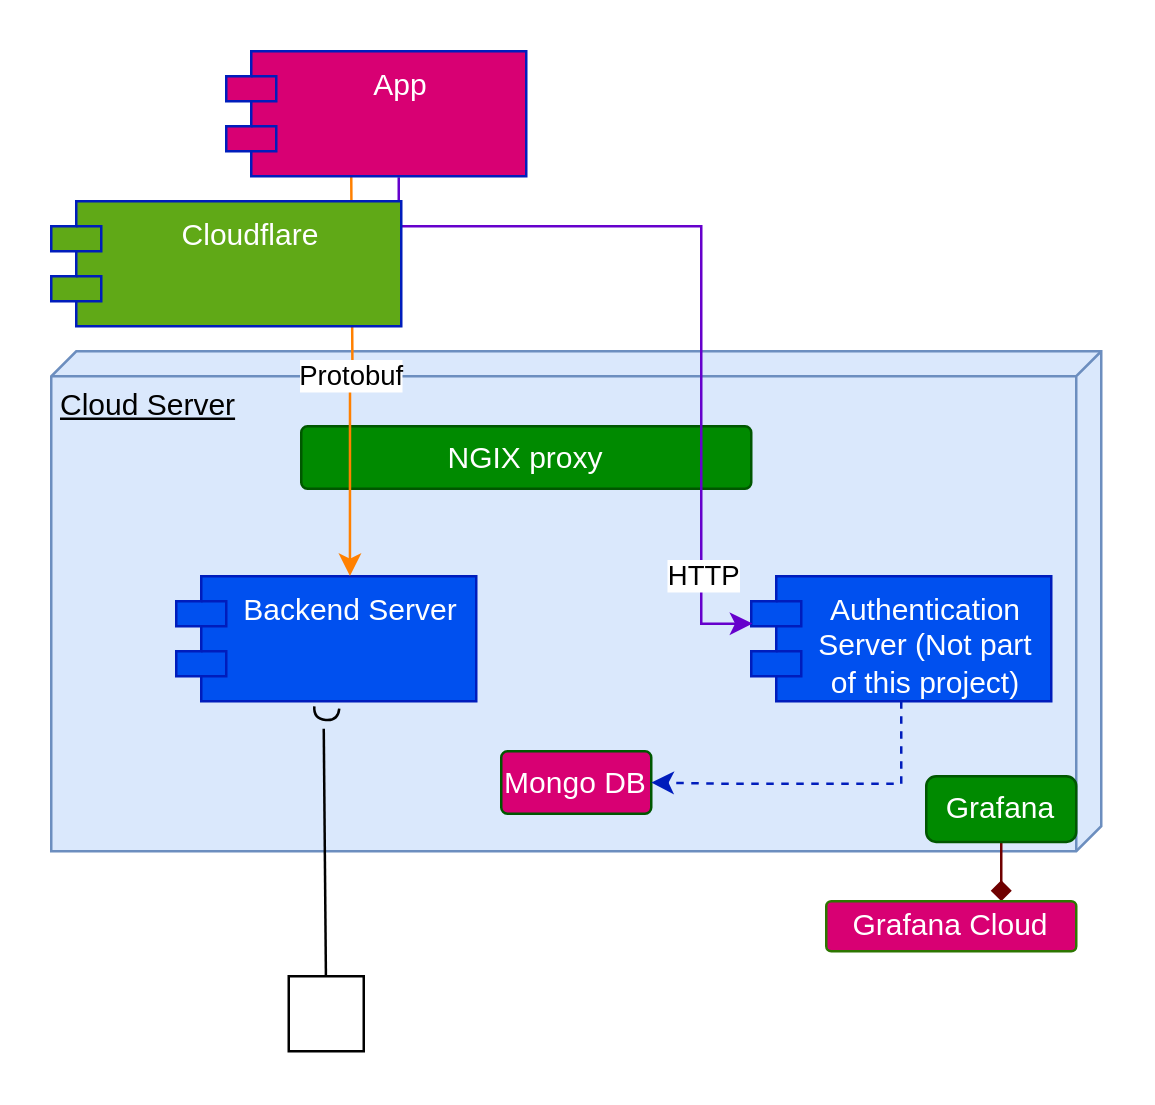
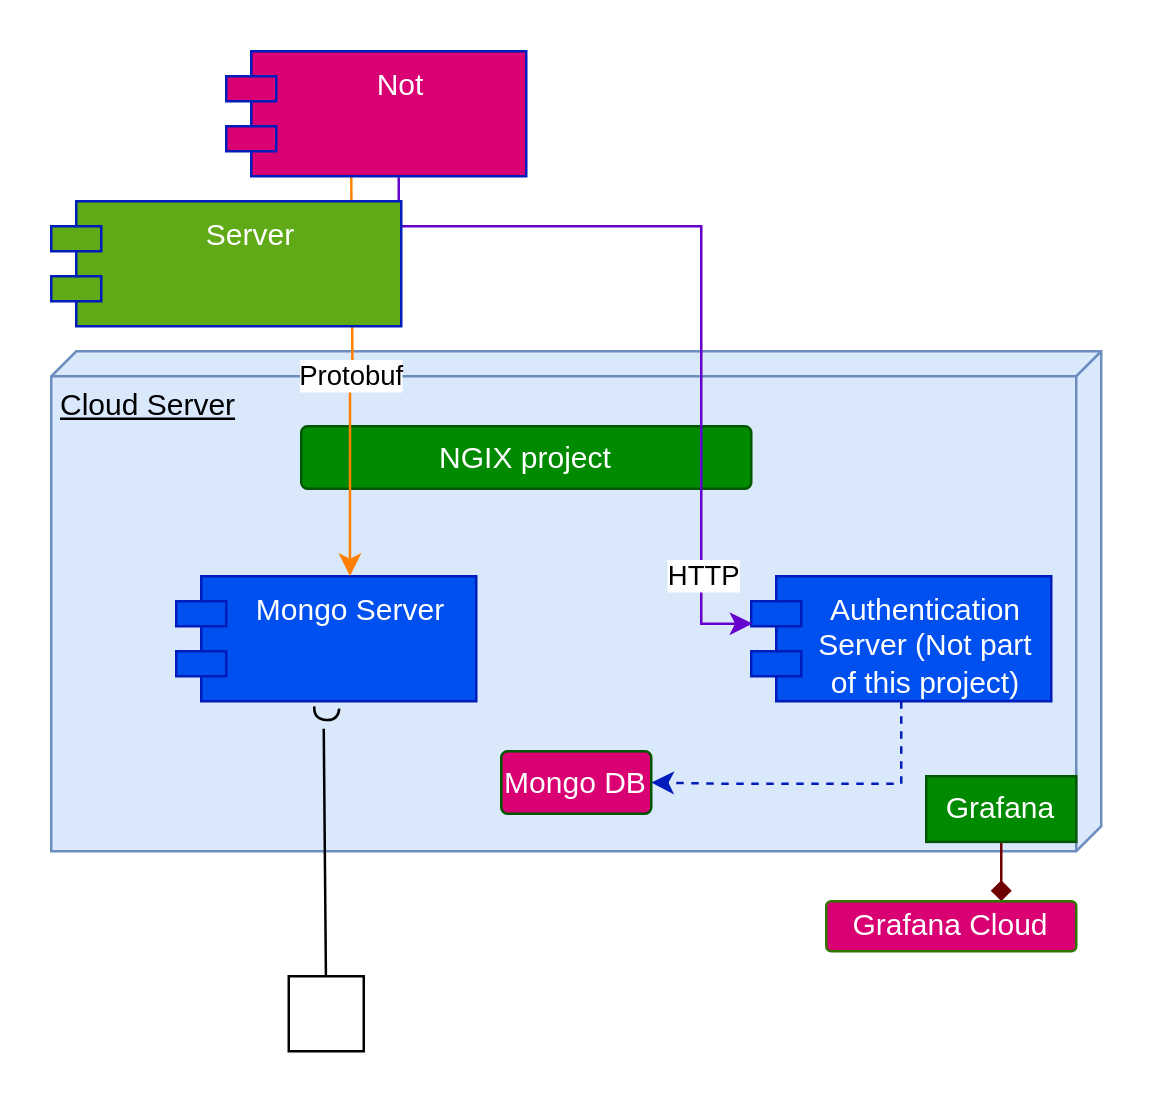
(401, 87) -> (401, 87)
(251, 237) -> (251, 237)
(526, 459) -> (526, 459)
(351, 612) -> (351, 612)
(1001, 809) -> (1001, 809)
